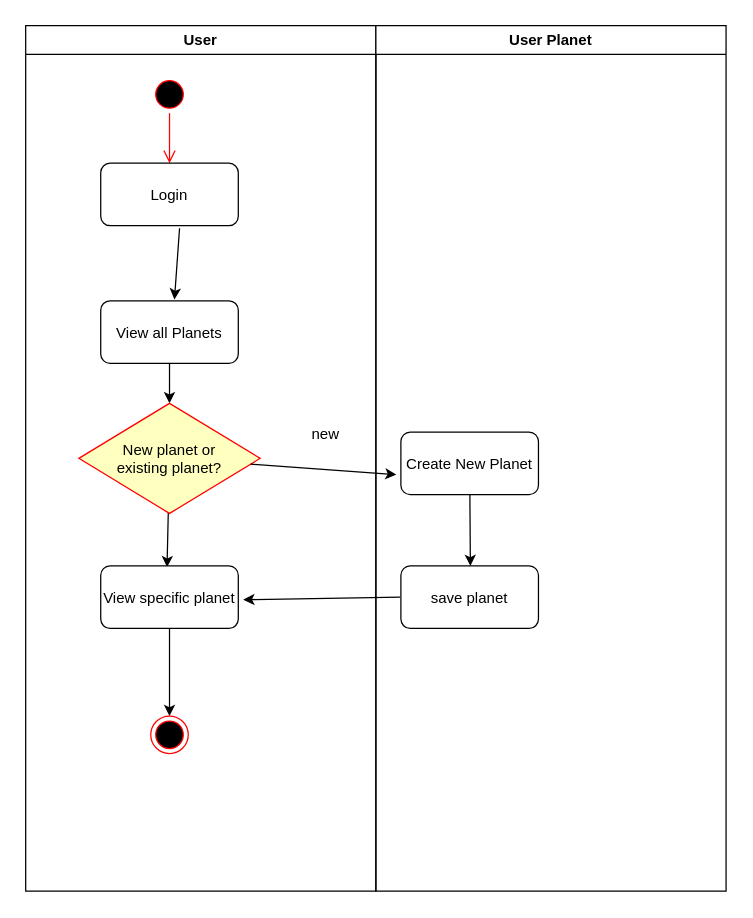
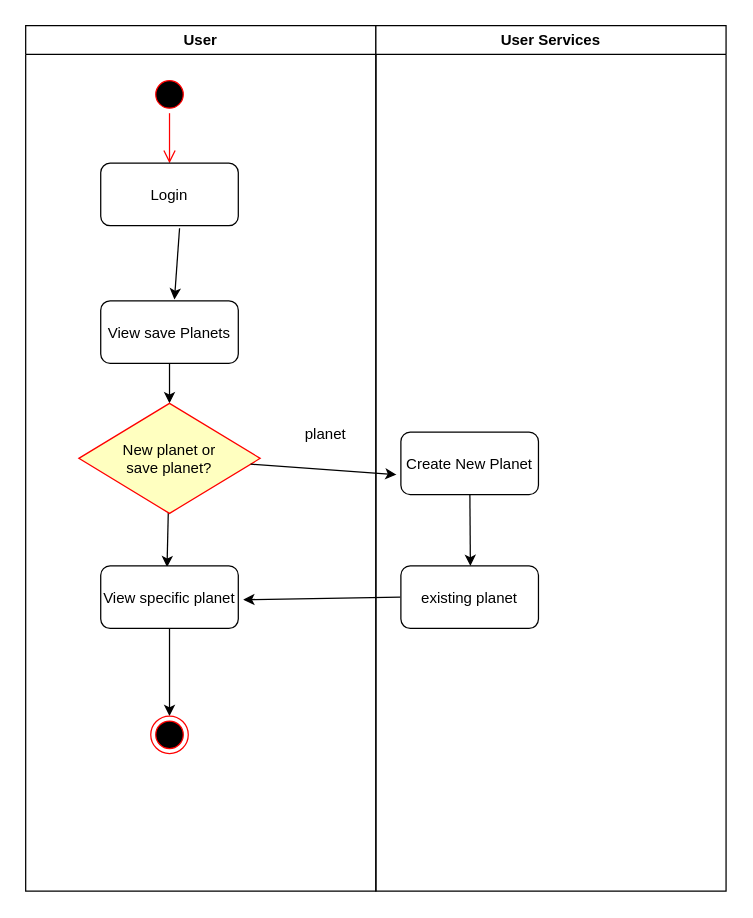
(551, 41) -> (551, 41)
(169, 333) -> (169, 333)
(326, 434) -> (326, 434)
(169, 450) -> (169, 450)
(469, 598) -> (469, 598)
